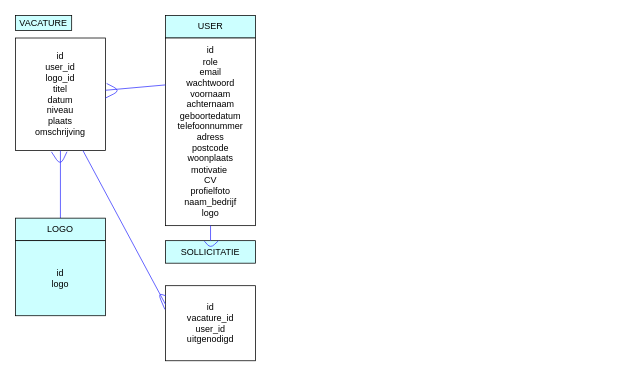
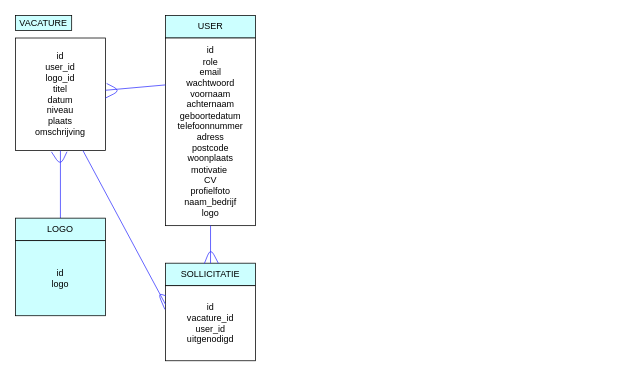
(210, 252) -> (210, 274)
